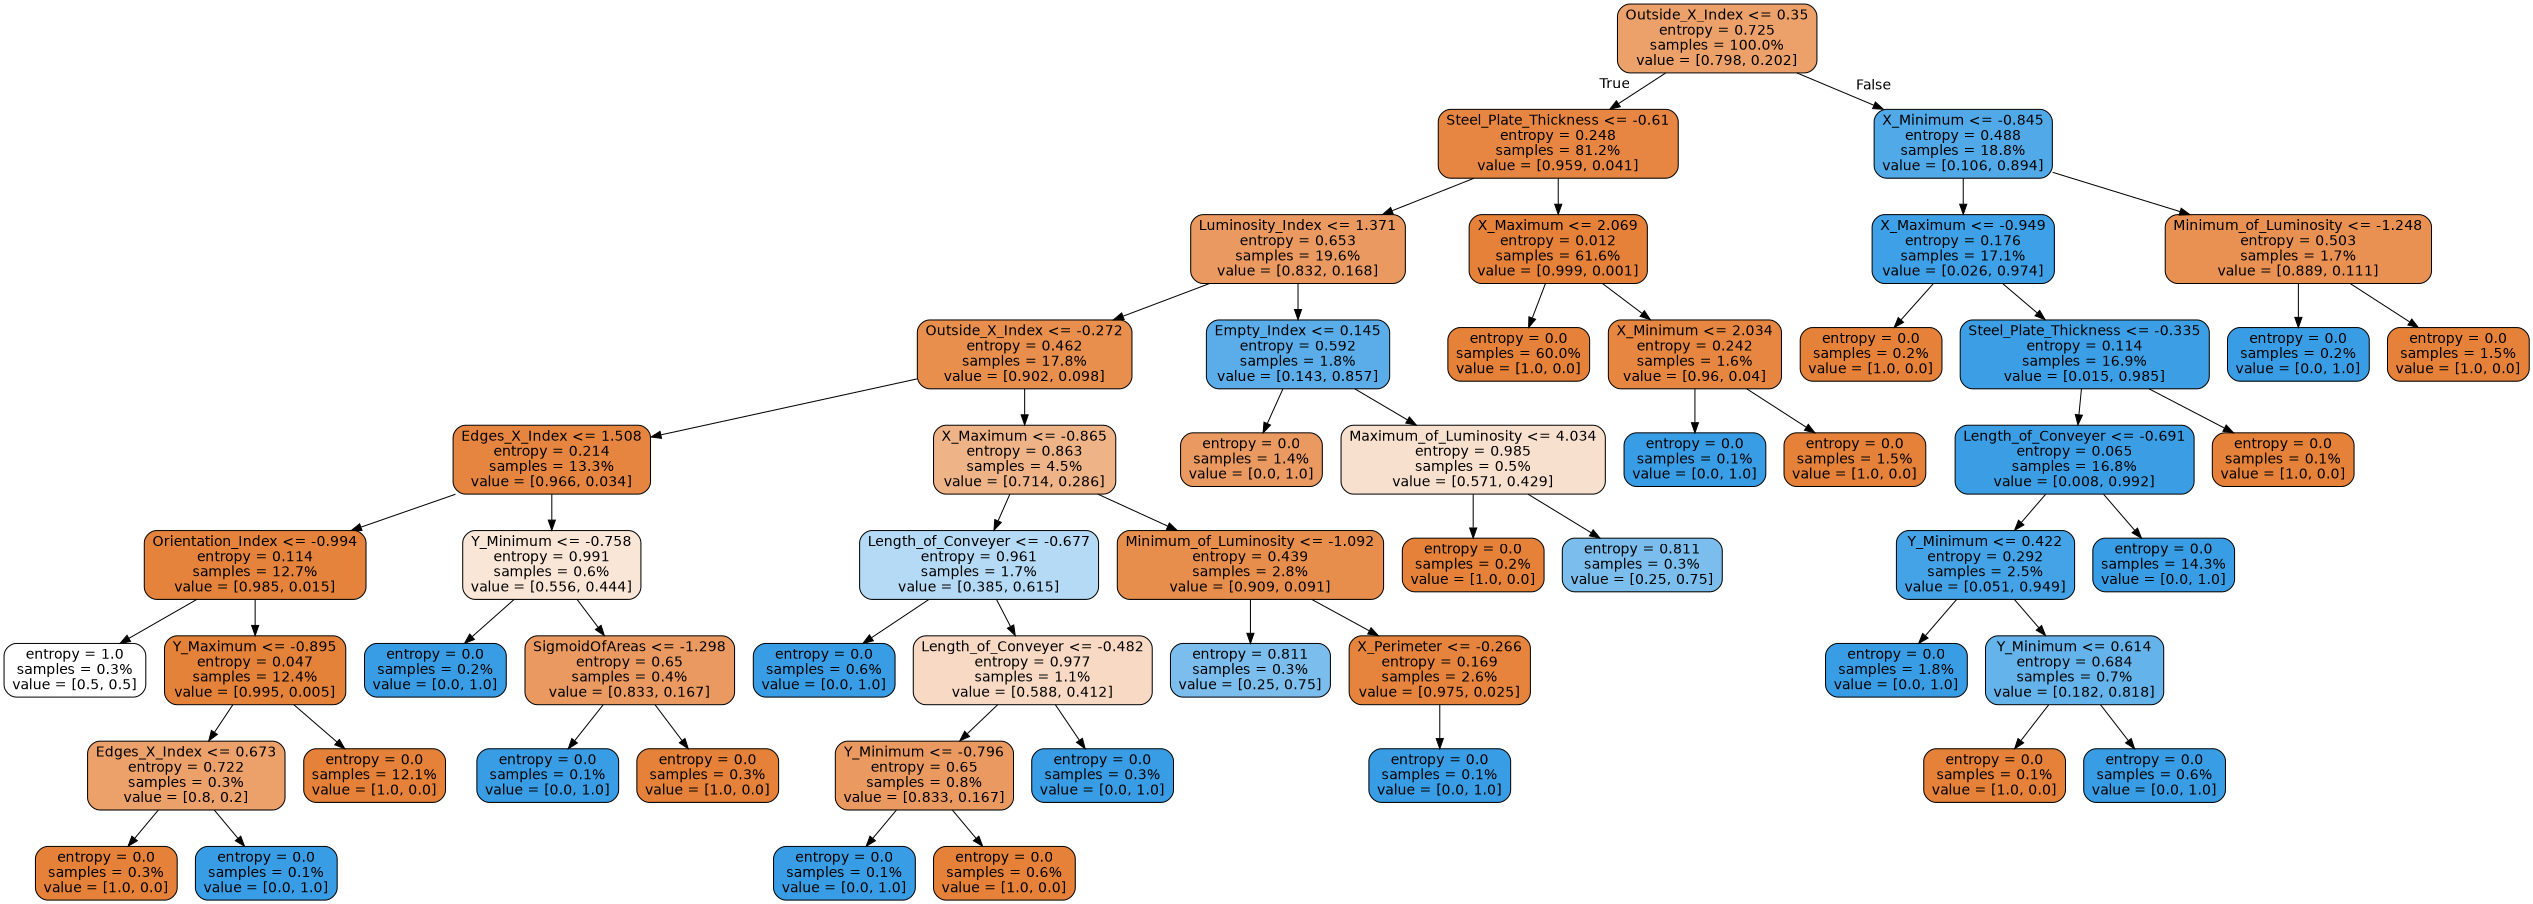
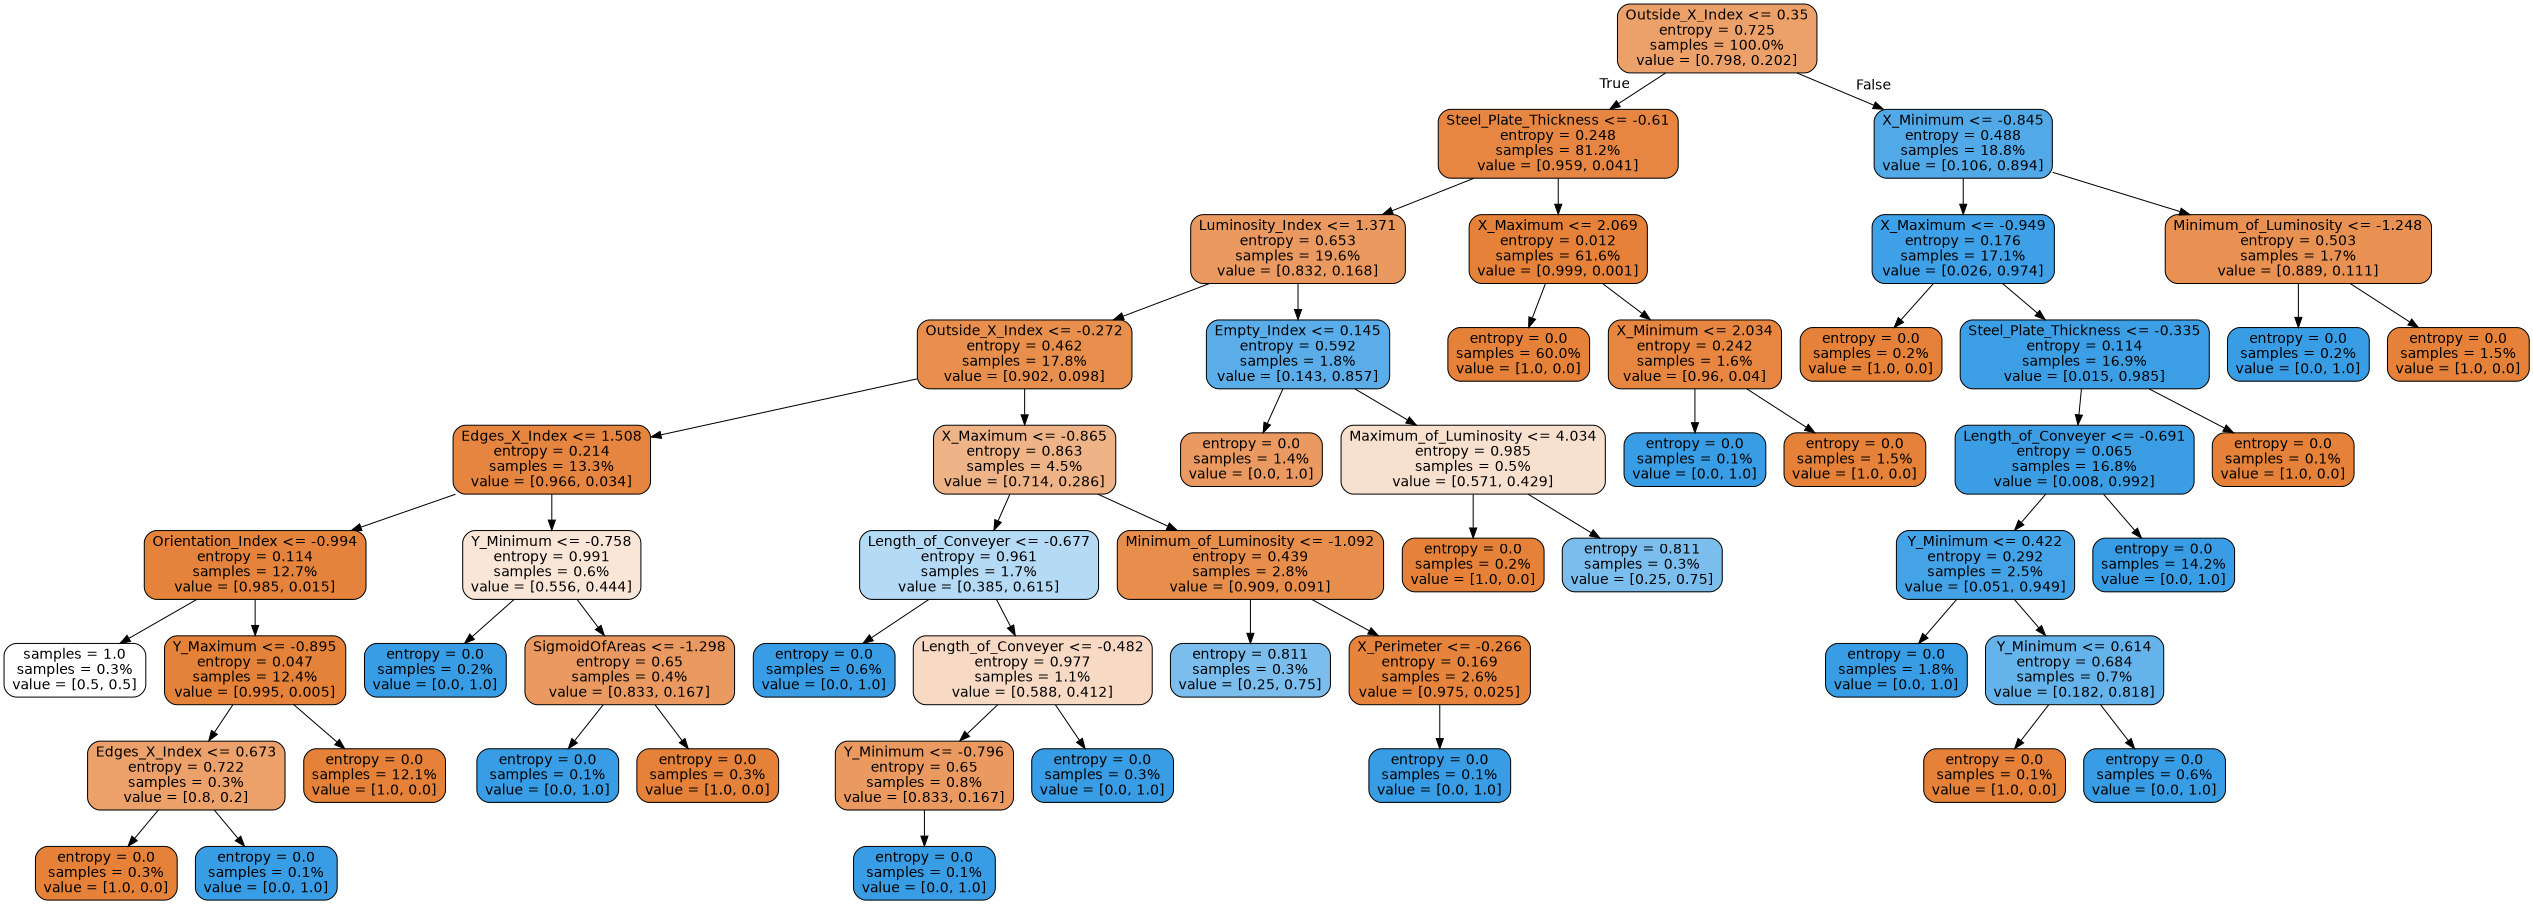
(2164, 565) -> (2164, 565)
(75, 670) -> (75, 670)
(1004, 873) -> none
